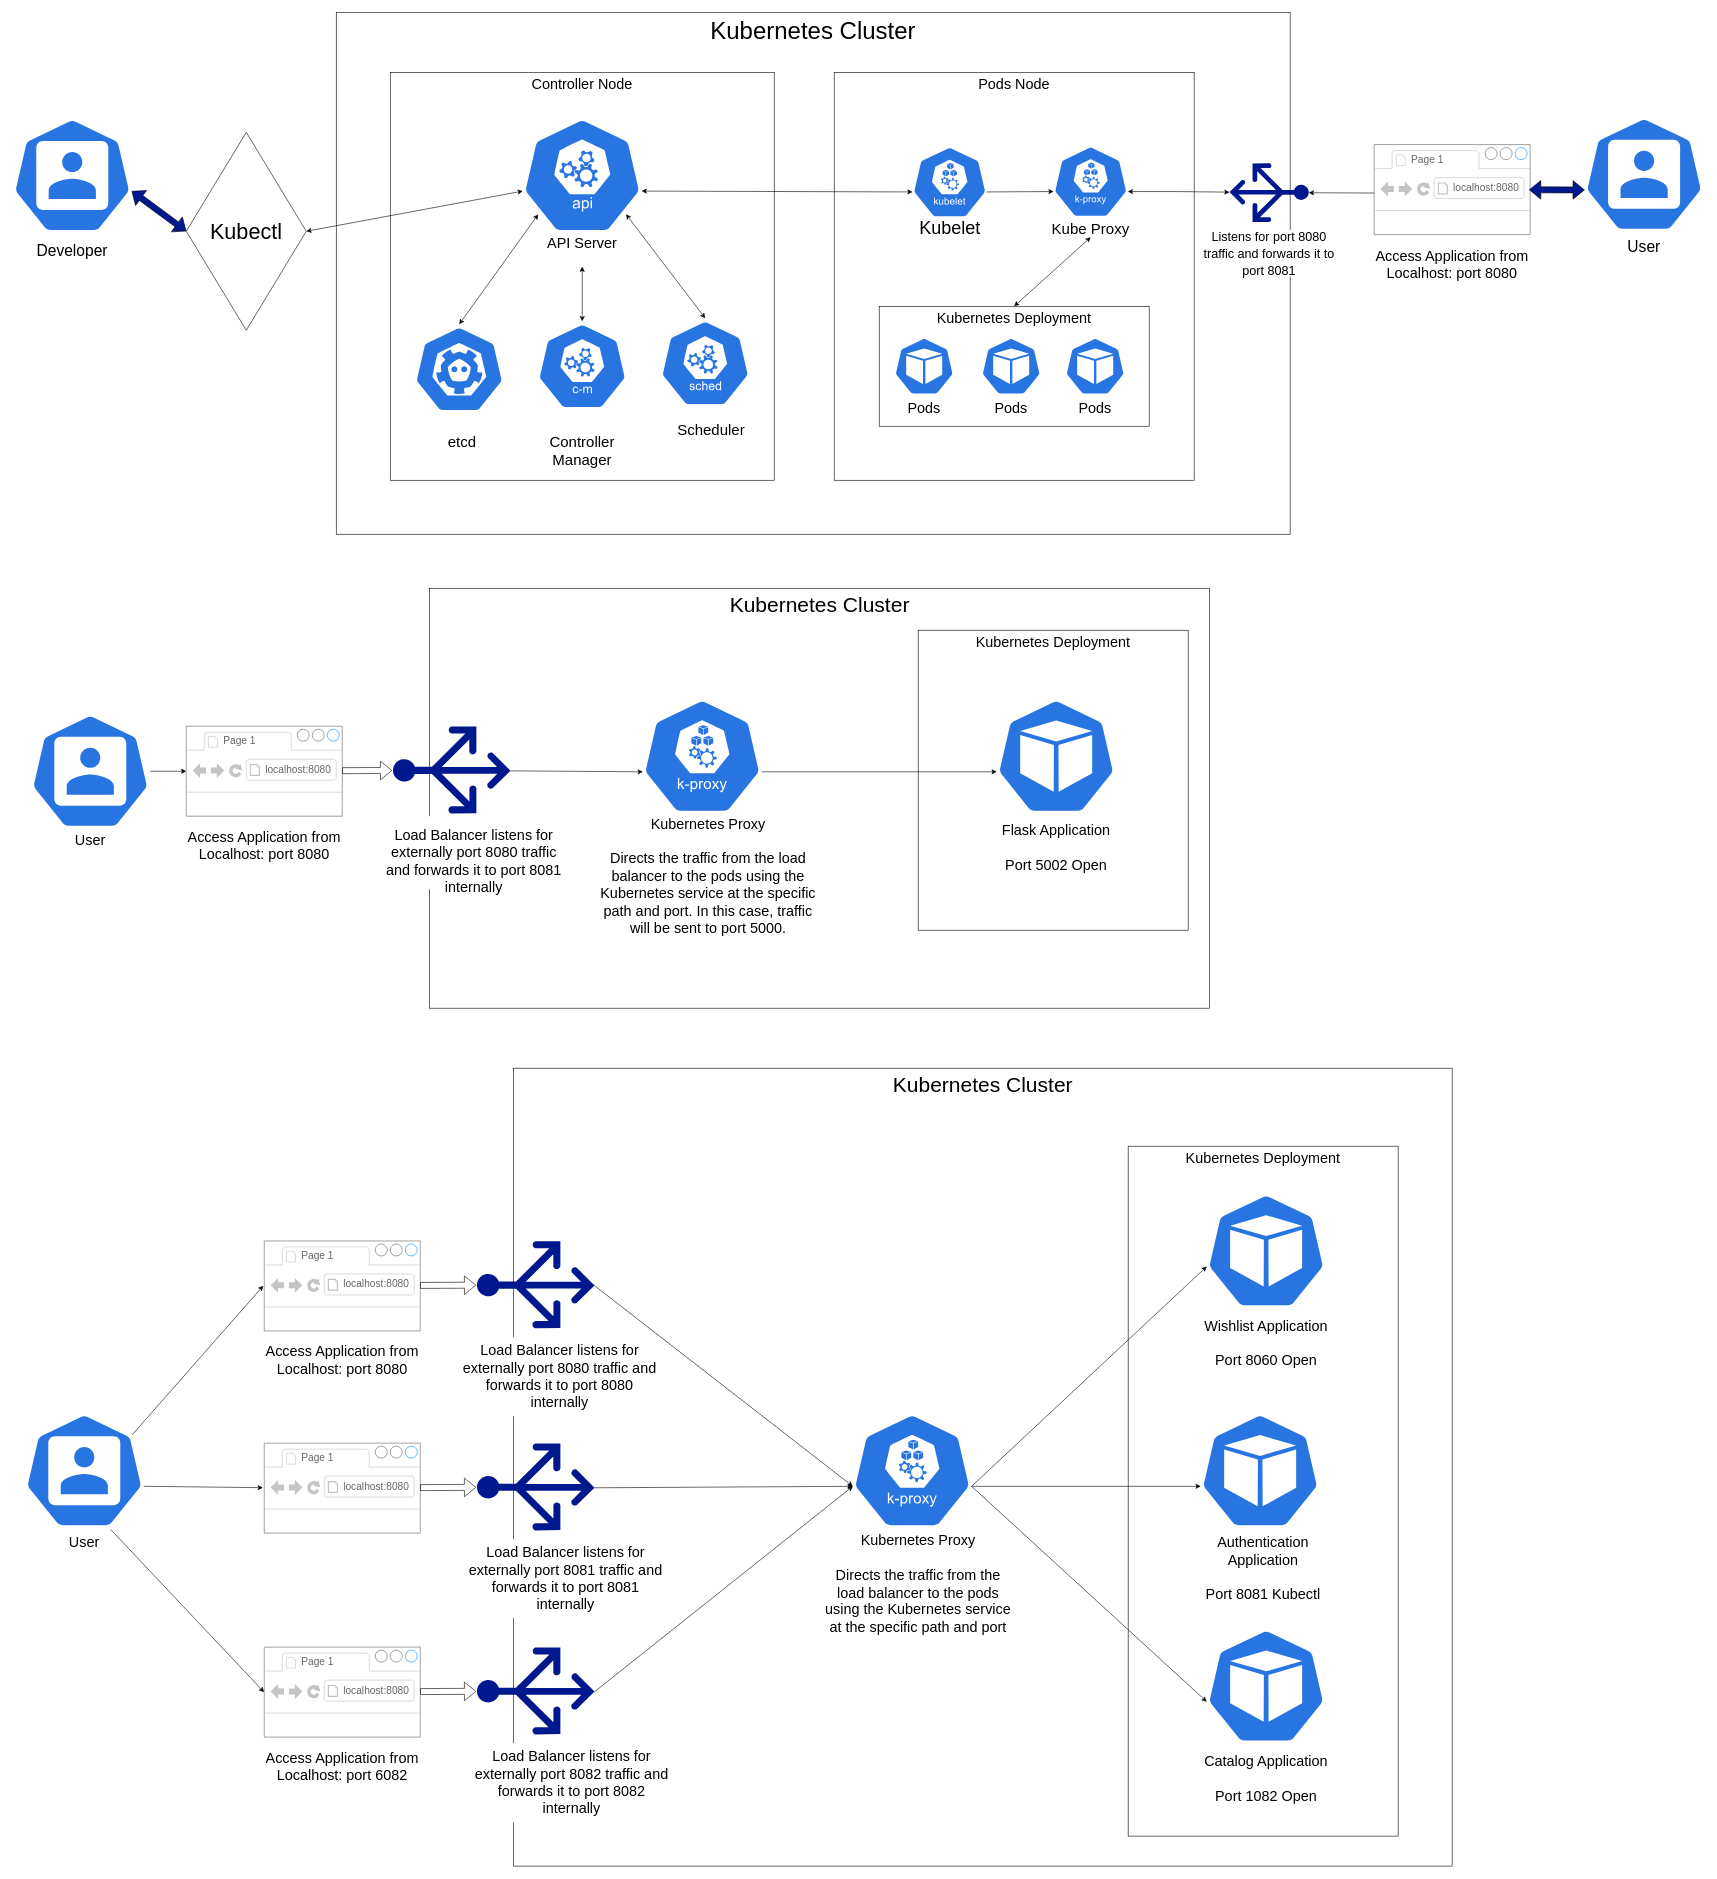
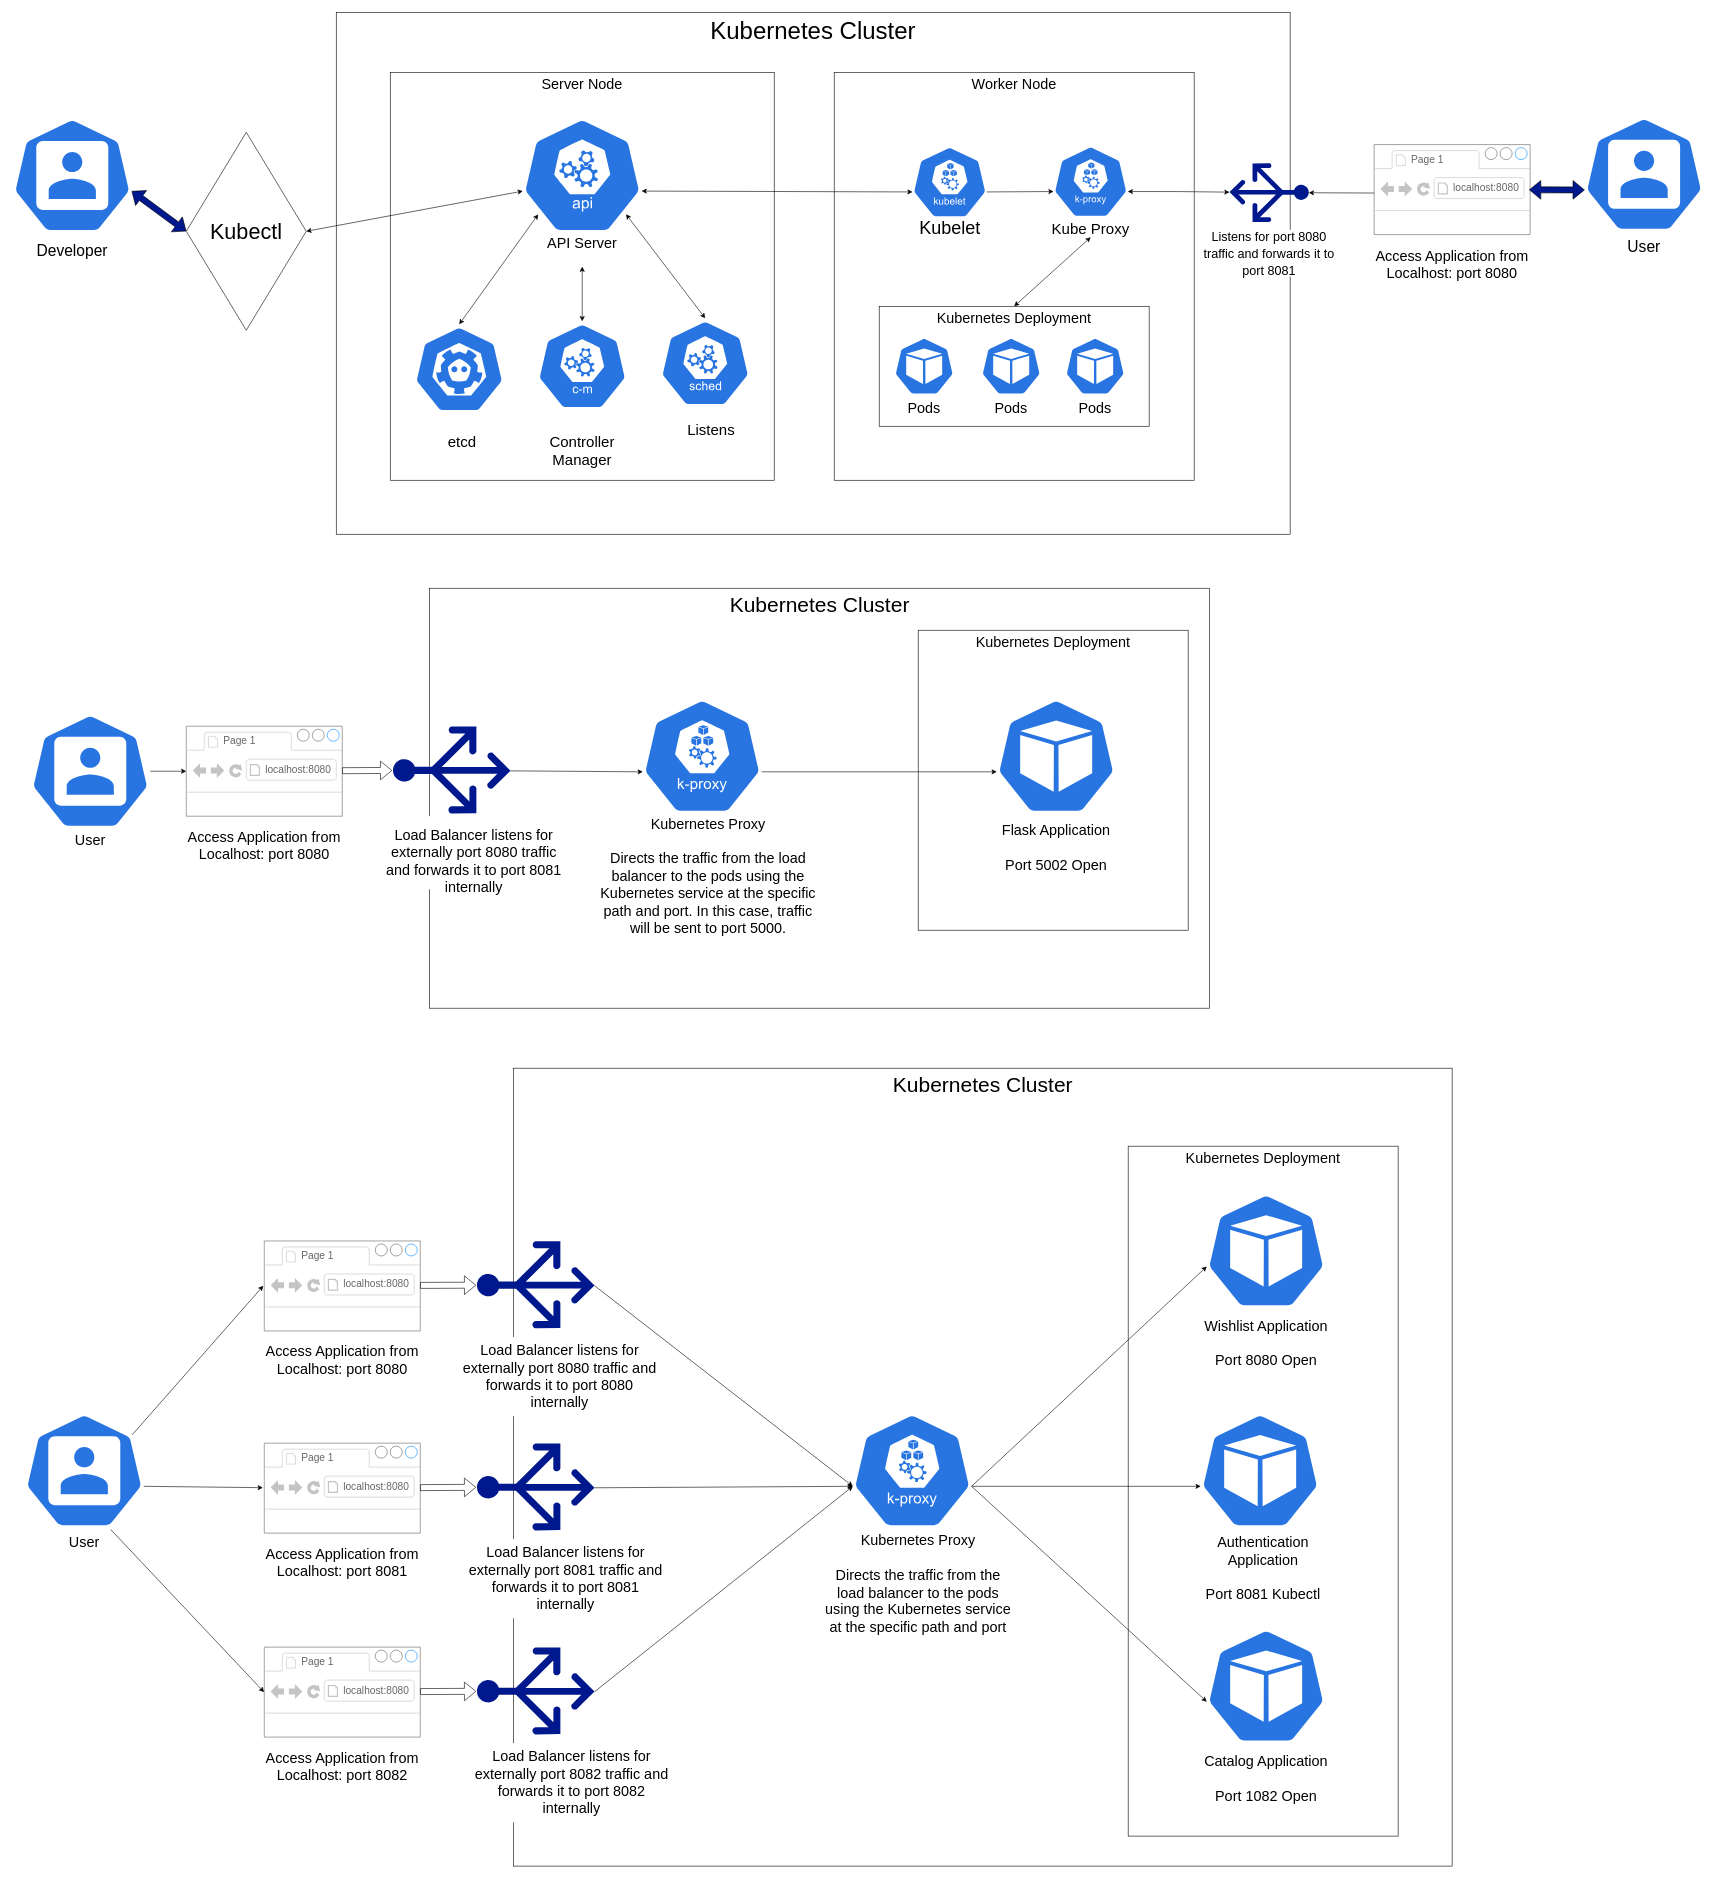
(582, 85) -> (582, 85)
(1014, 85) -> (1014, 85)
(711, 429) -> (711, 429)
(1266, 1344) -> (1266, 1344)
none -> (342, 1563)
(342, 1767) -> (342, 1767)
